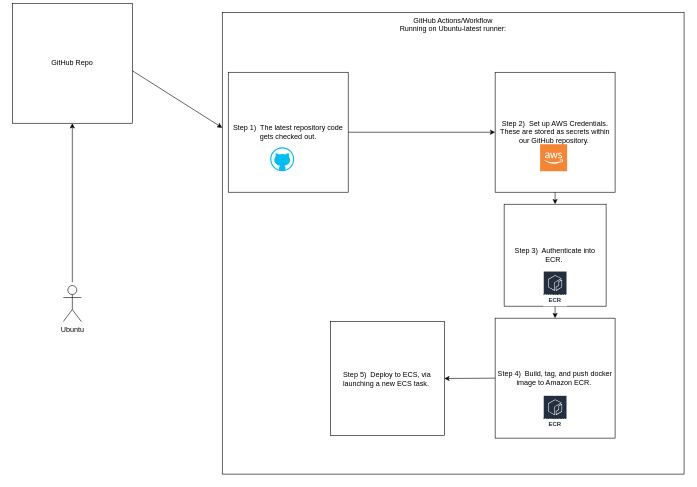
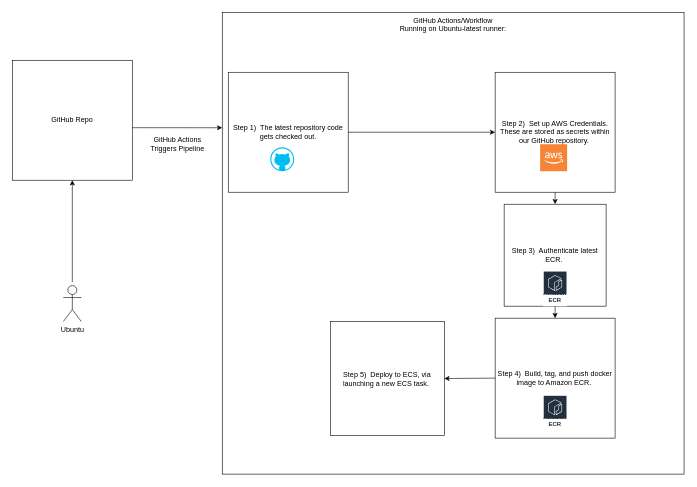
(72, 63) -> (72, 120)
none -> (177, 144)
(555, 255) -> (555, 255)
